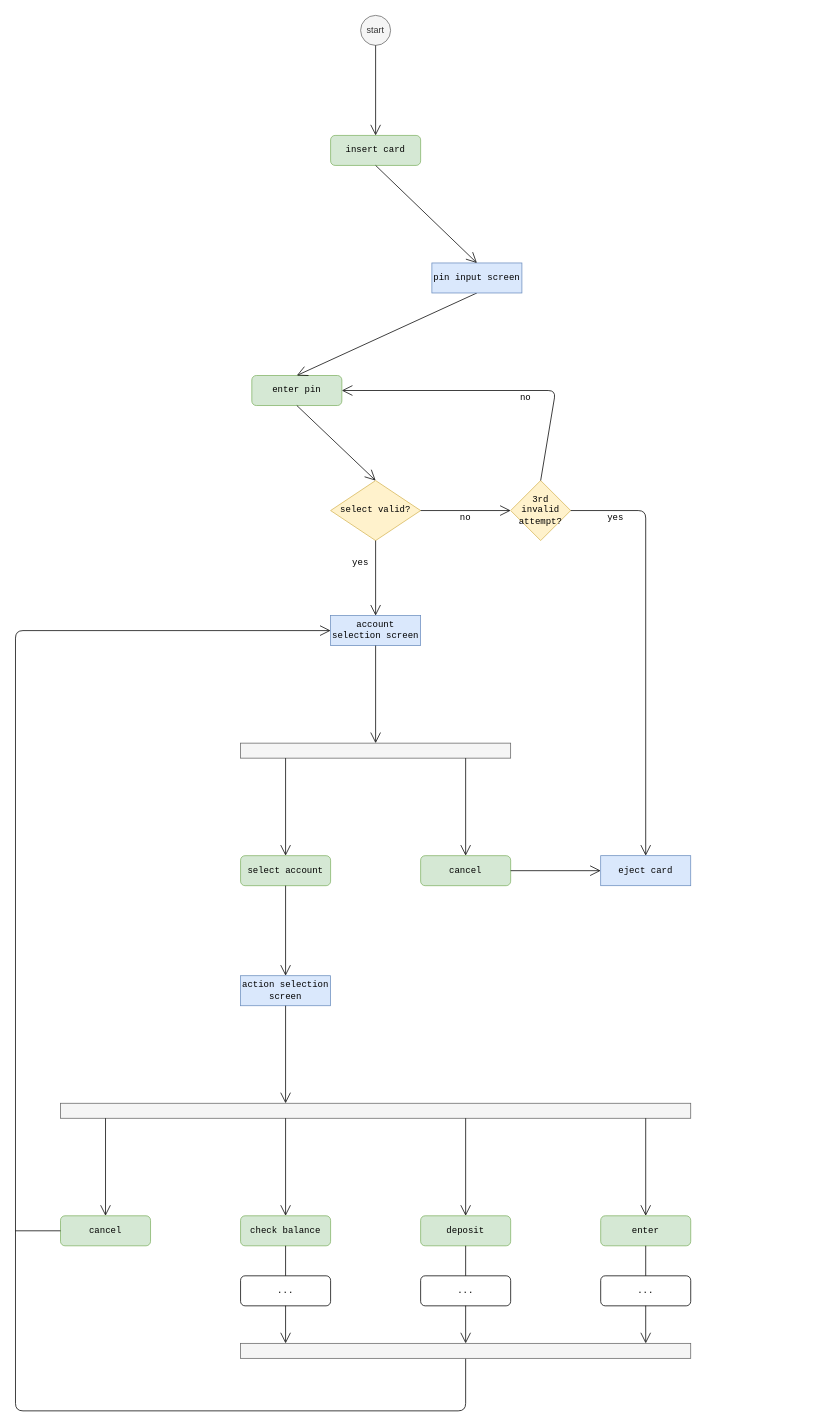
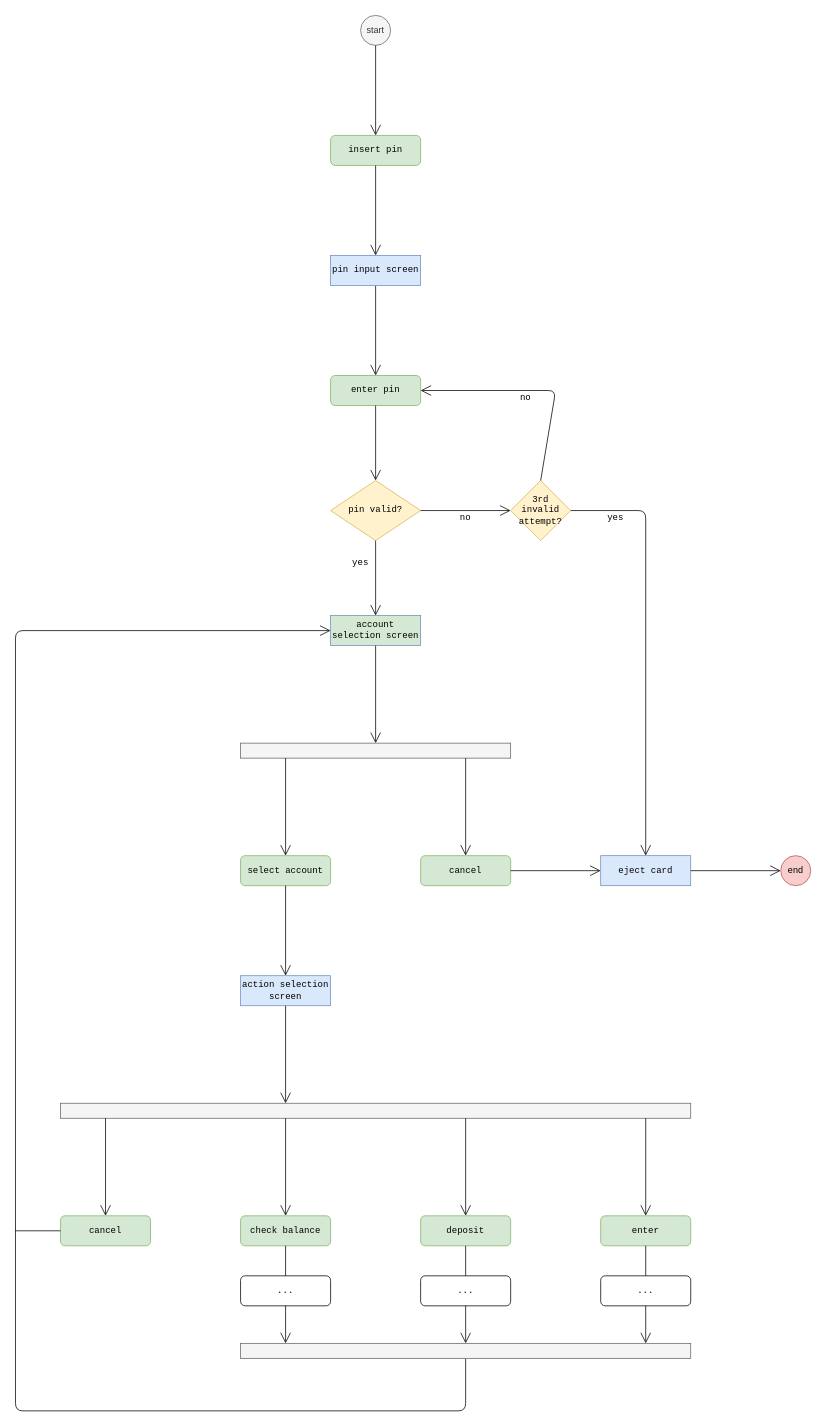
(375, 150) -> (375, 150)
(477, 278) -> (375, 270)
(297, 390) -> (375, 390)
(375, 510) -> (375, 510)
(375, 630) -> (375, 630)
none -> (735, 870)
none -> (795, 870)
